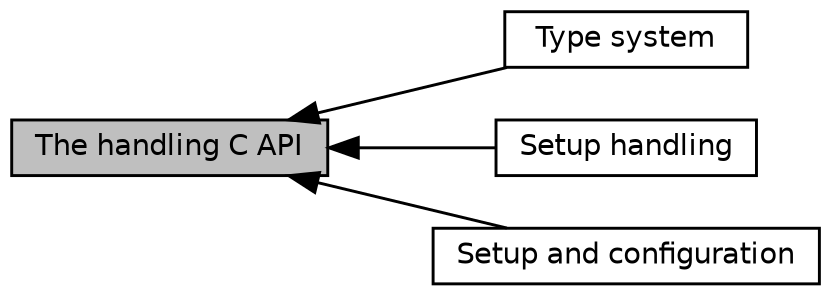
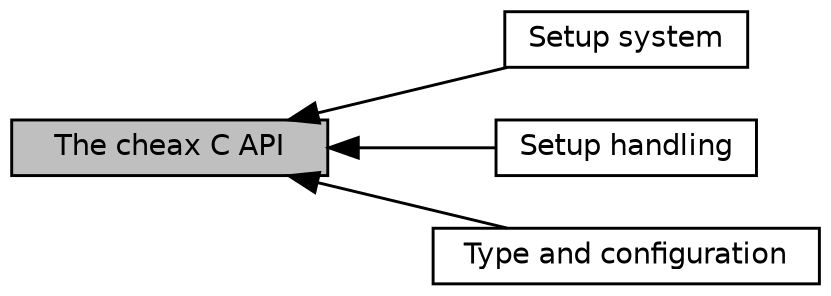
(626, 40) -> (626, 40)
(170, 148) -> (170, 148)
(626, 256) -> (626, 256)
